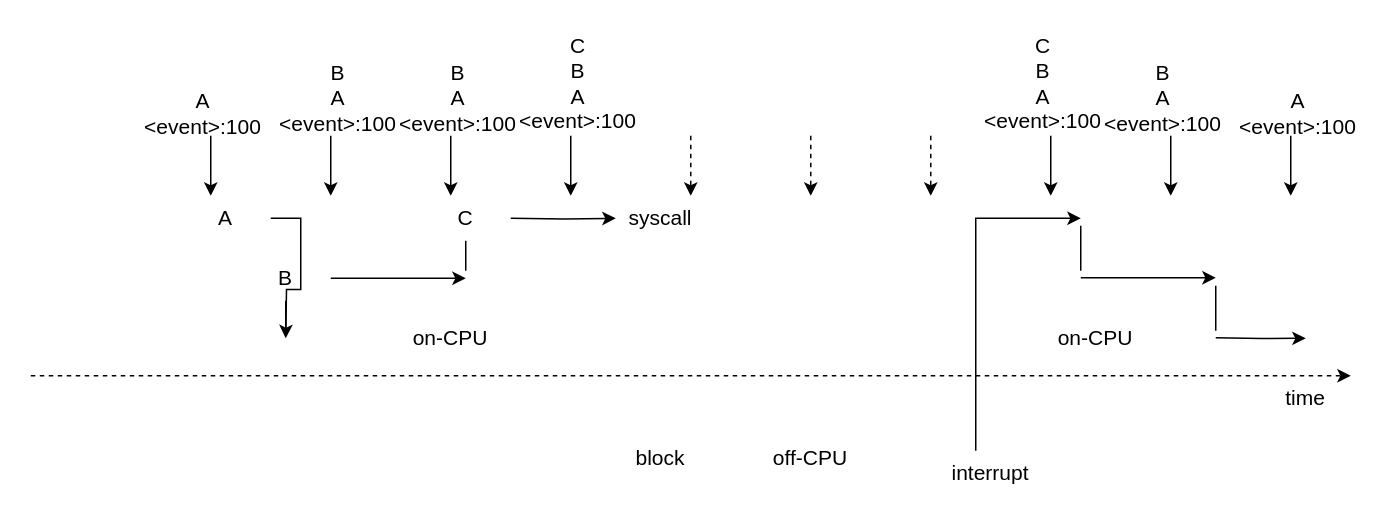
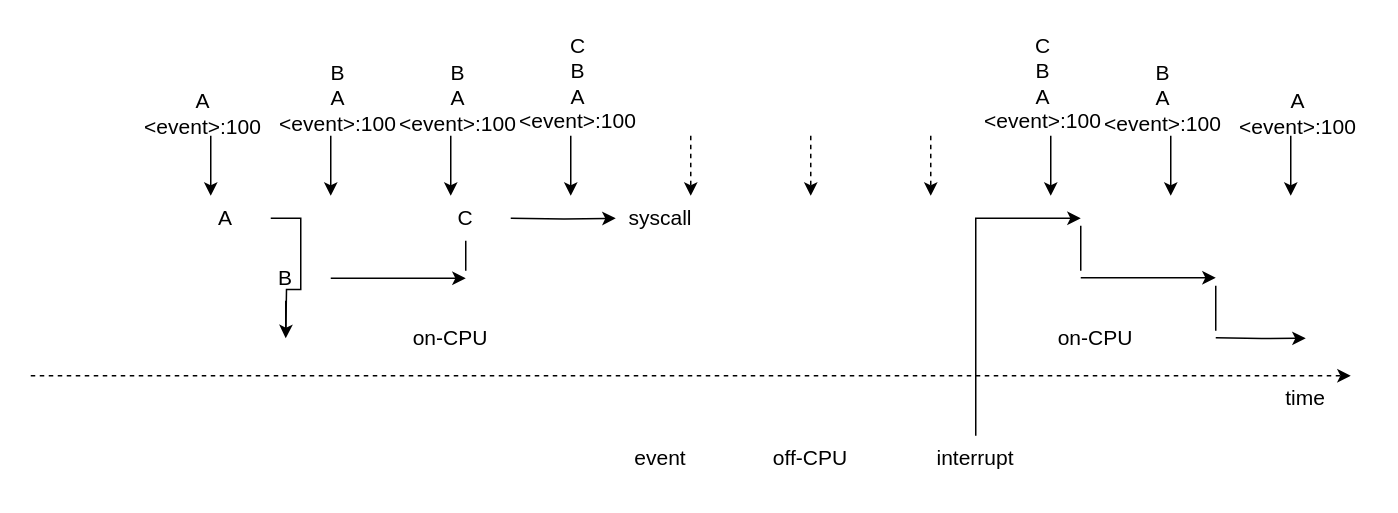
(661, 458) -> (661, 458)
(991, 473) -> (976, 458)
